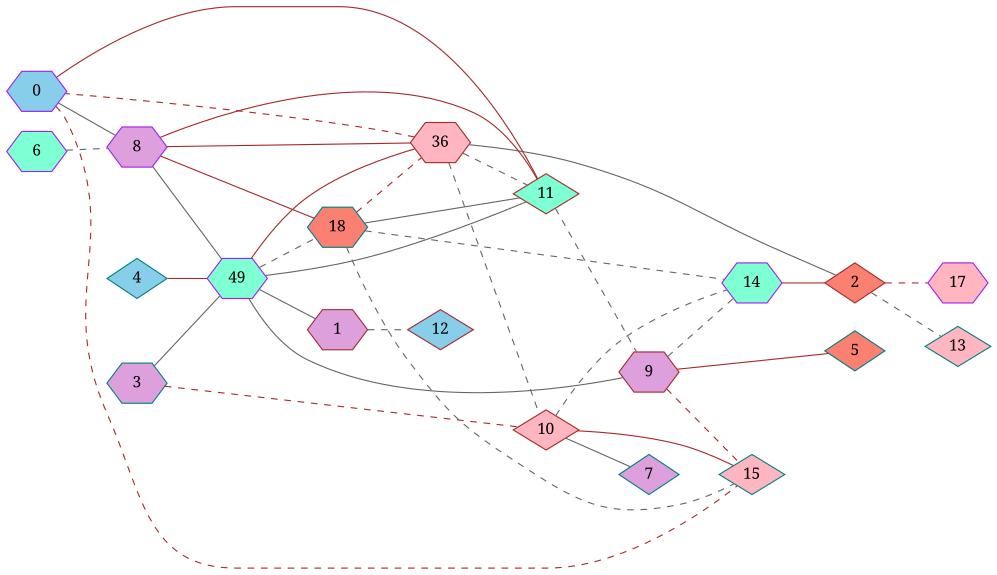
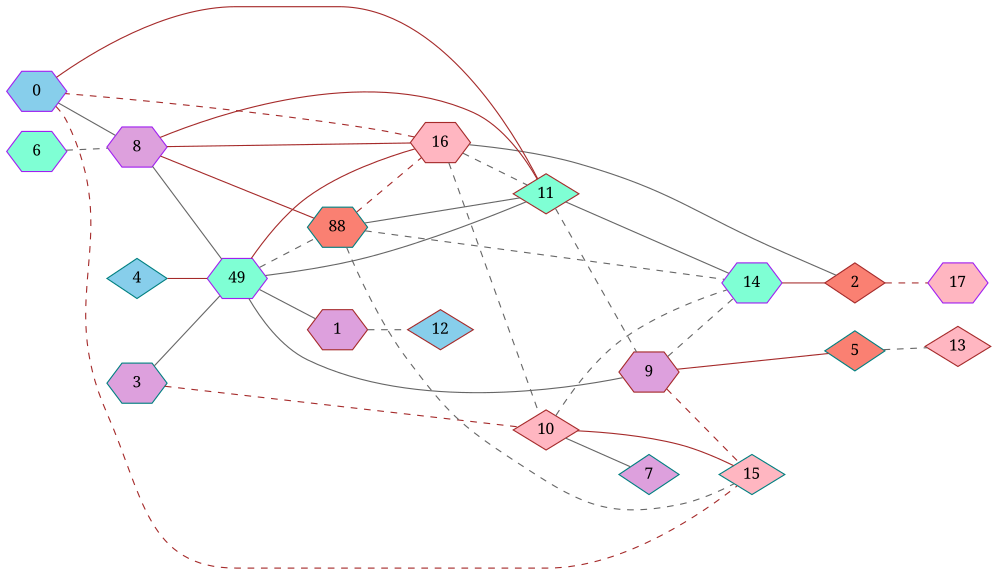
(440, 143) -> (440, 143)
(338, 227) -> (338, 227)
none -> (647, 238)
(906, 315) -> (905, 349)
(958, 346) -> (958, 346)
